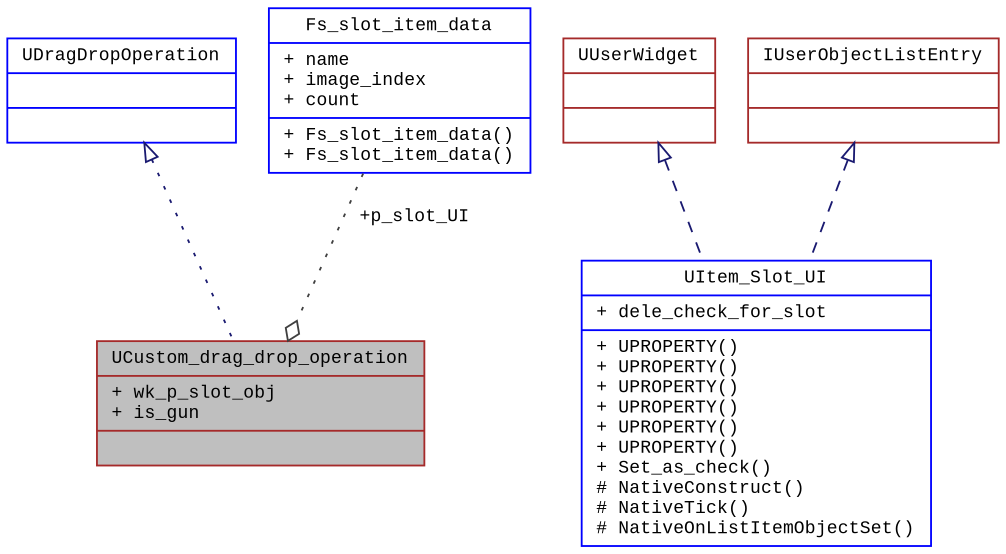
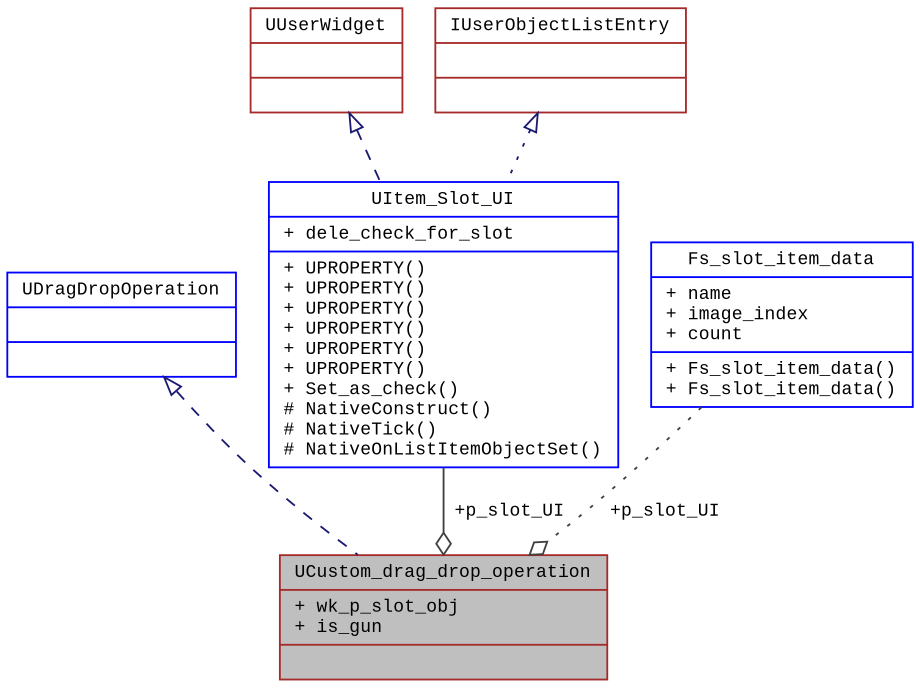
(829, 210) -> (519, 156)
(193, 250) -> (263, 478)
none -> (444, 500)
